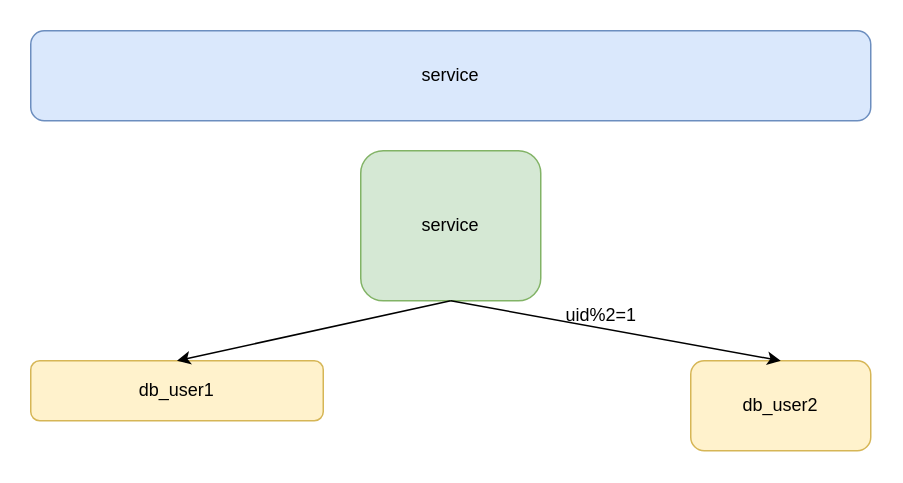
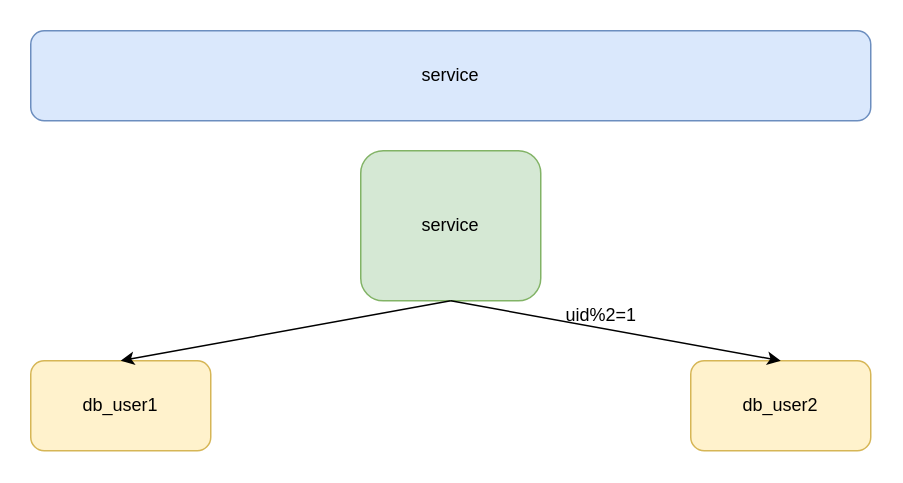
(177, 391) -> (121, 406)
